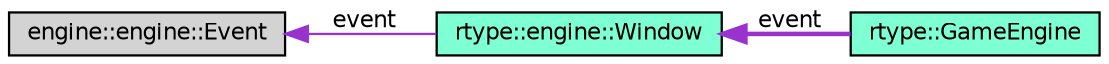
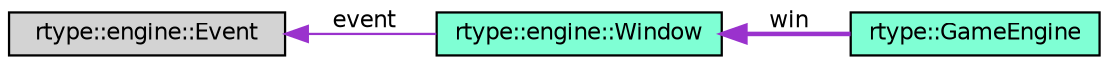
(786, 21) -> (786, 21)
(147, 34) -> (147, 34)
